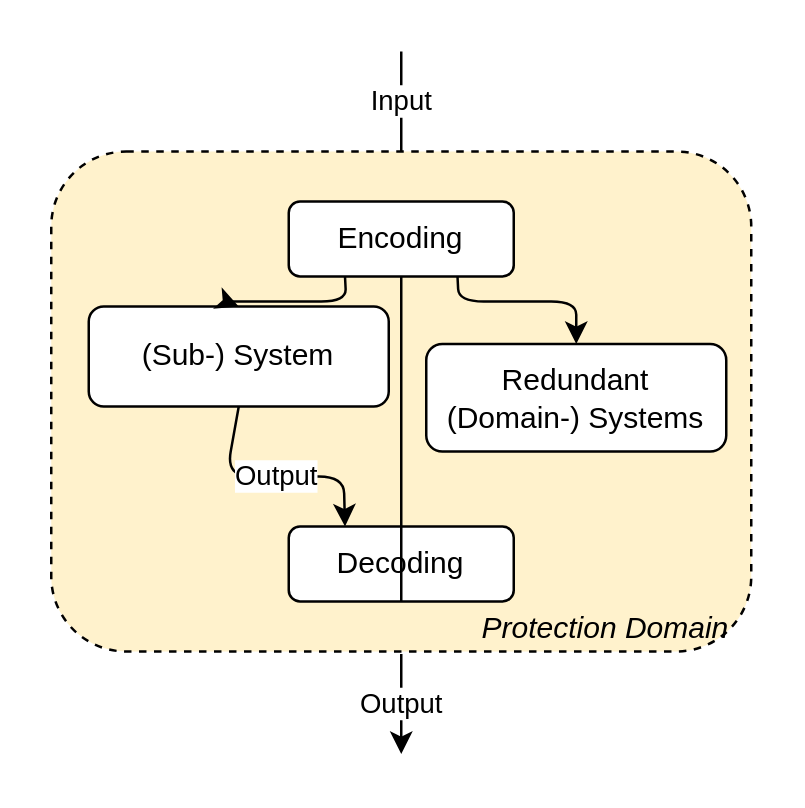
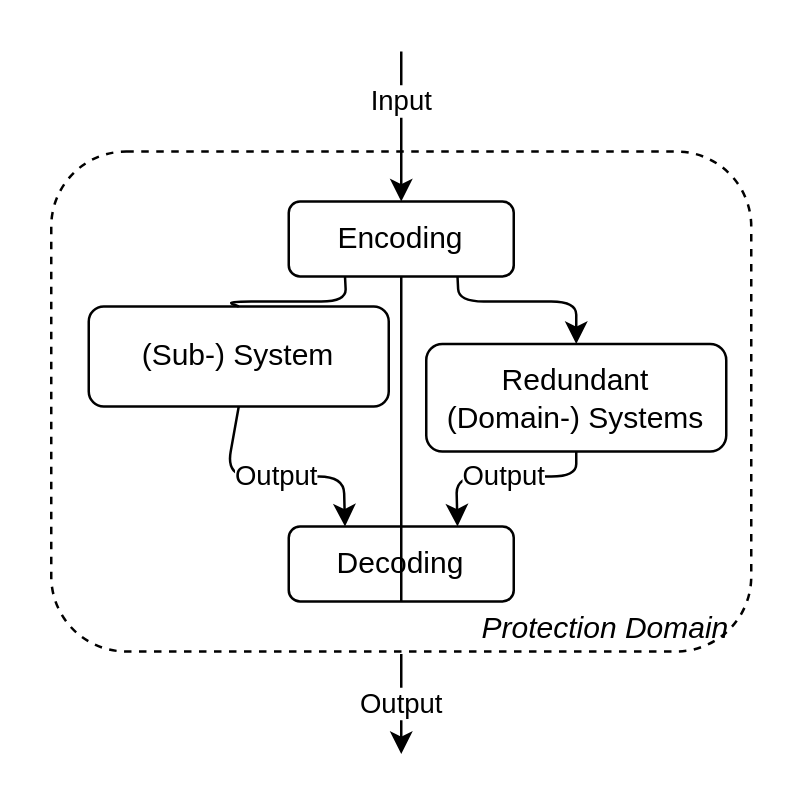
none -> (401, 169)
(231, 301) -> (232, 302)
(401, 401) -> (401, 401)
none -> (534, 476)
